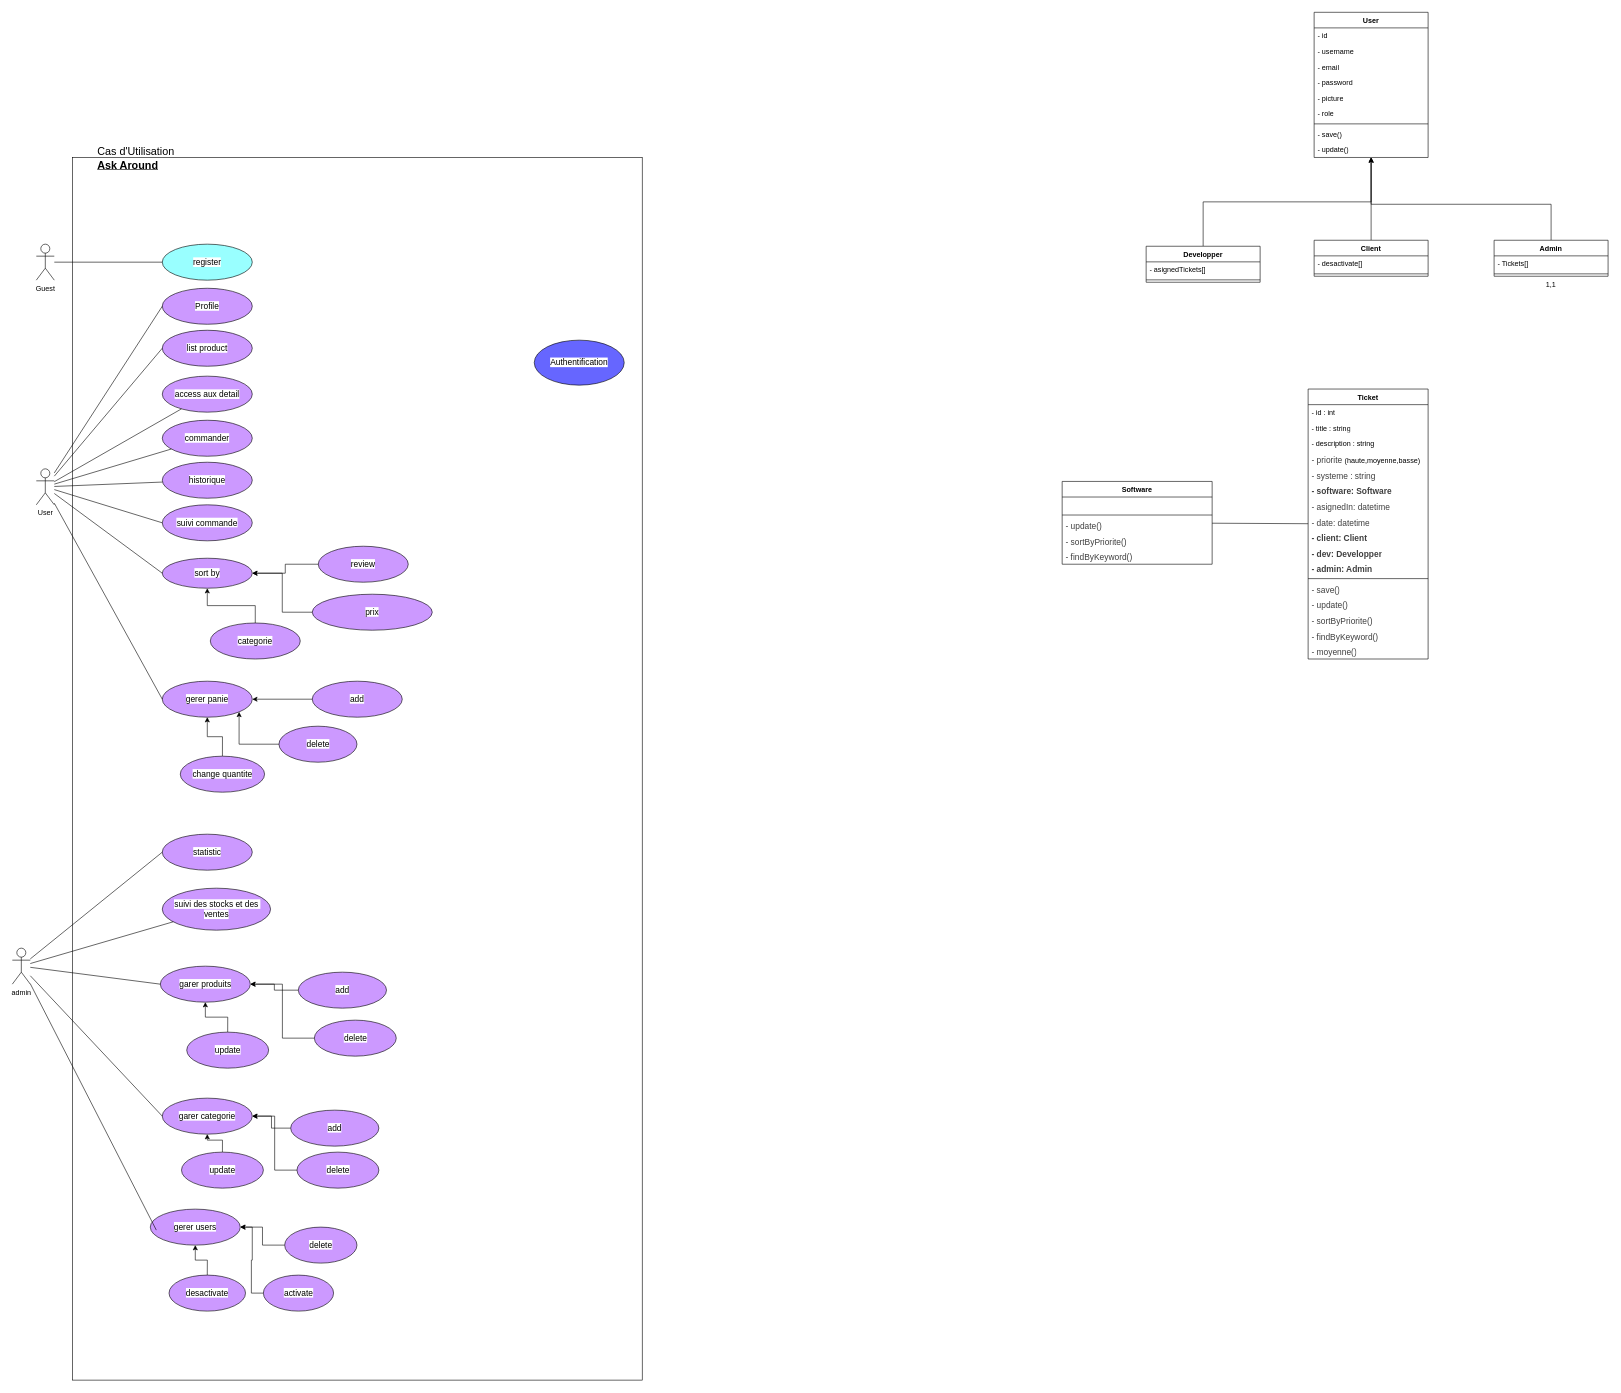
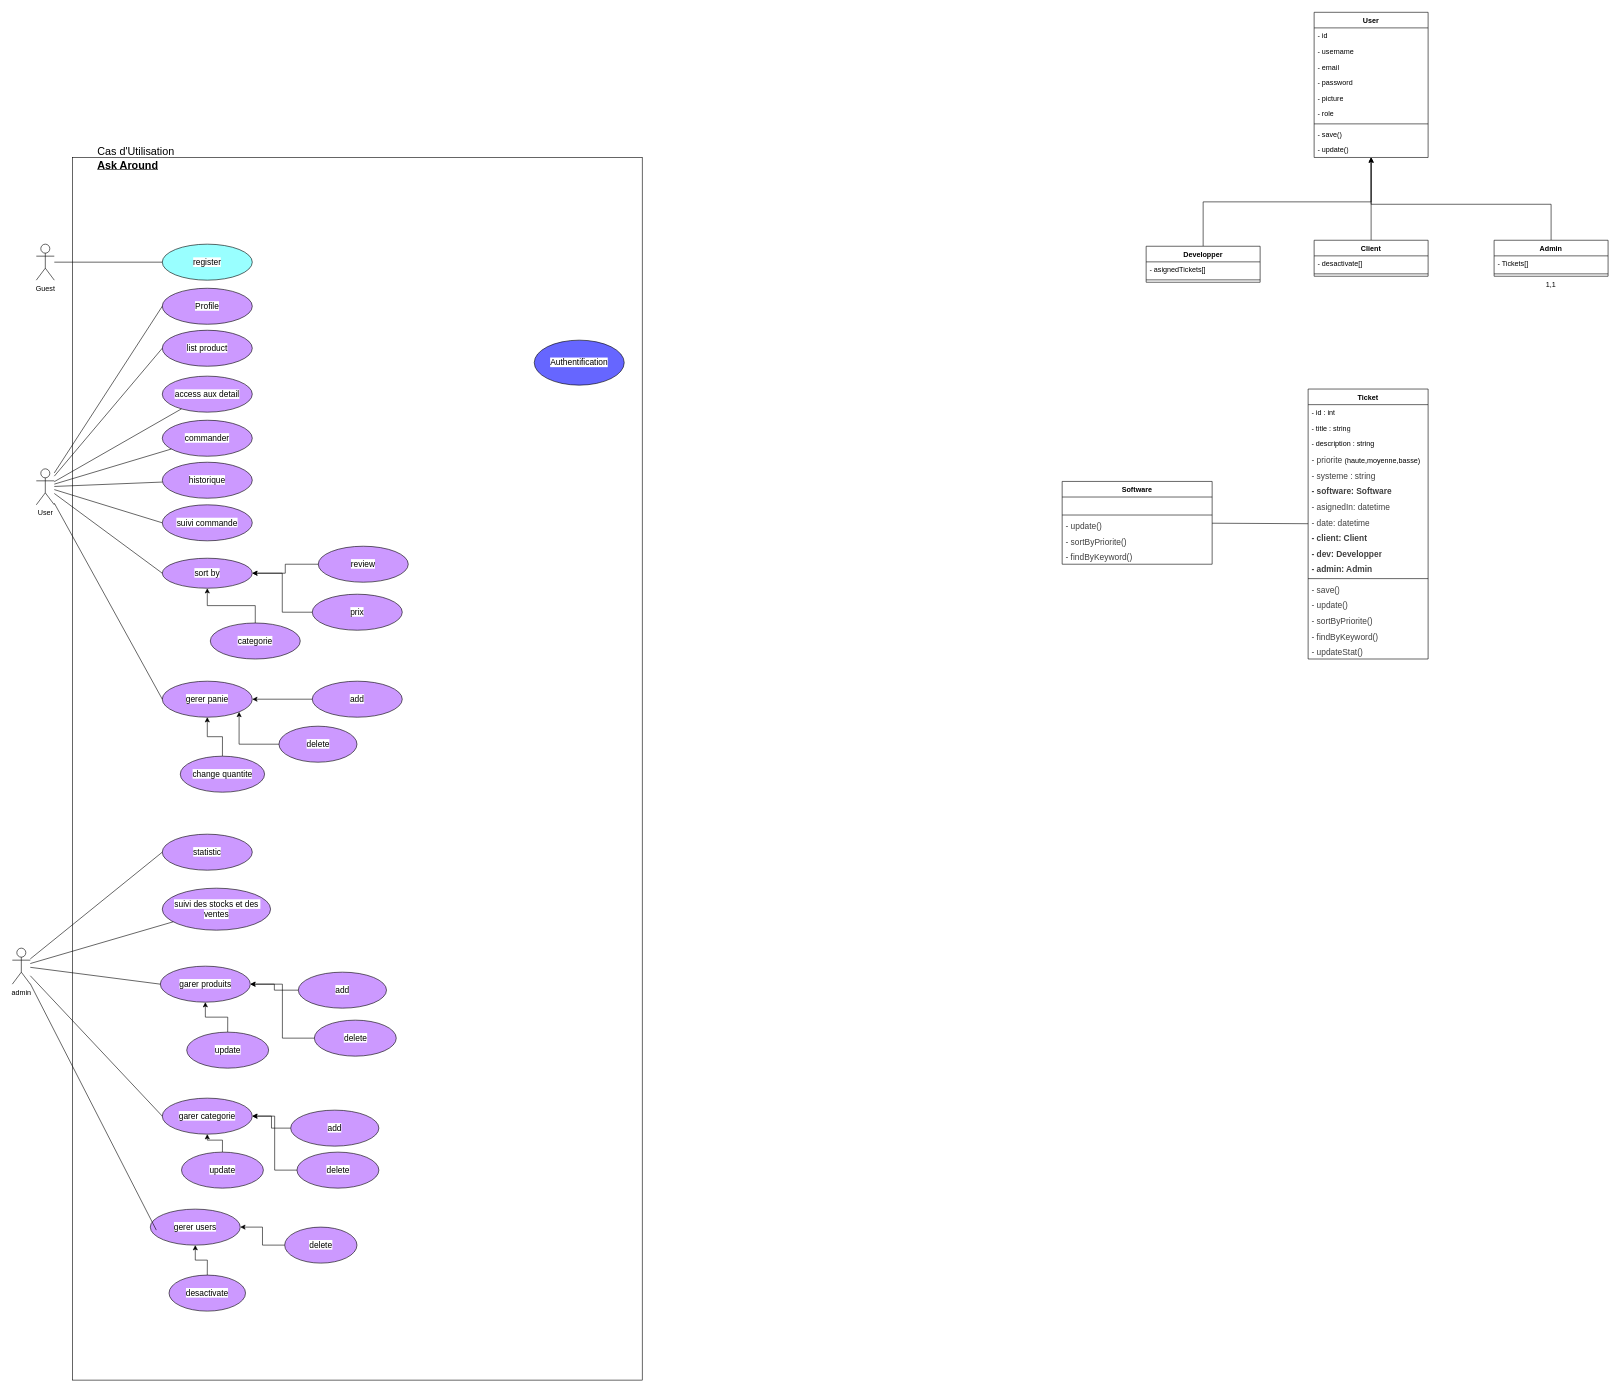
(372, 612) -> (357, 612)
(1333, 652) -> (1339, 652)
(251, 1267) -> none
(299, 1293) -> none
